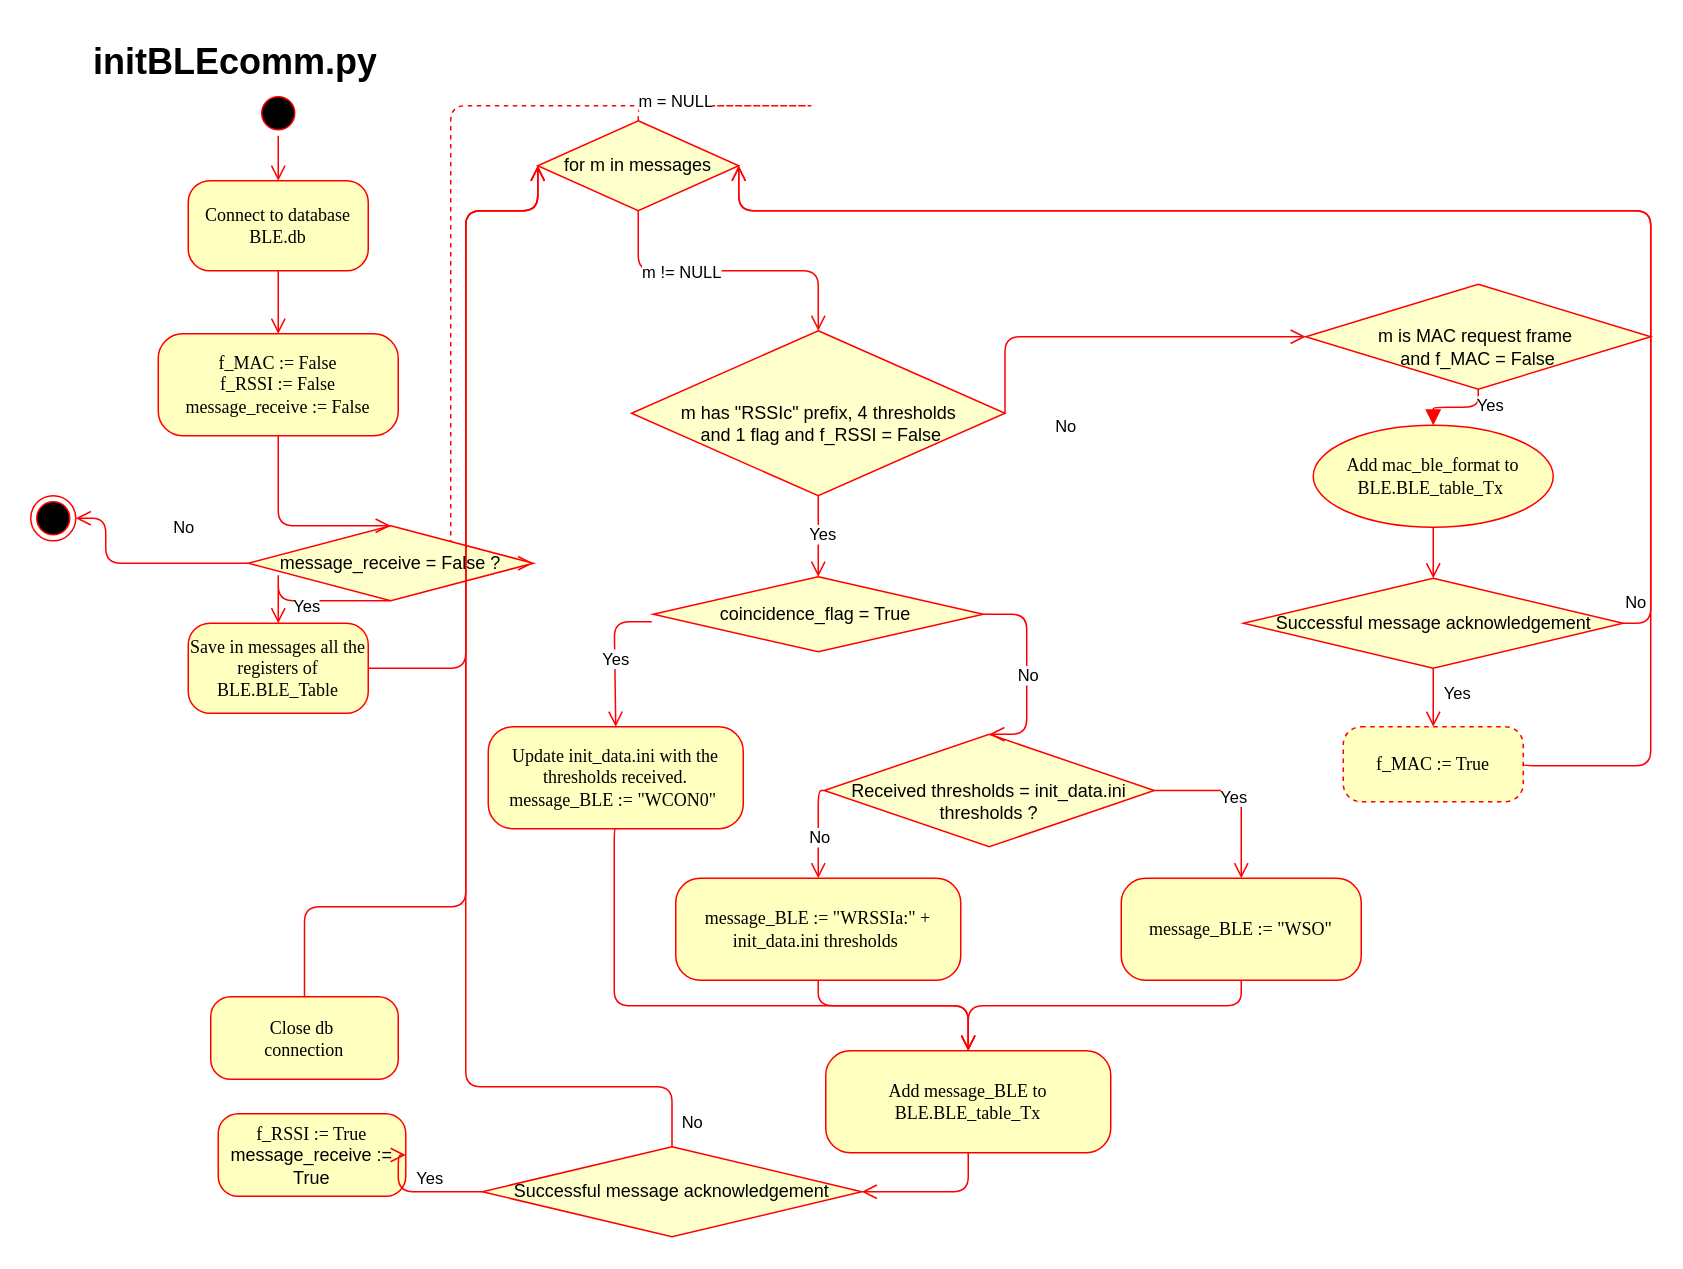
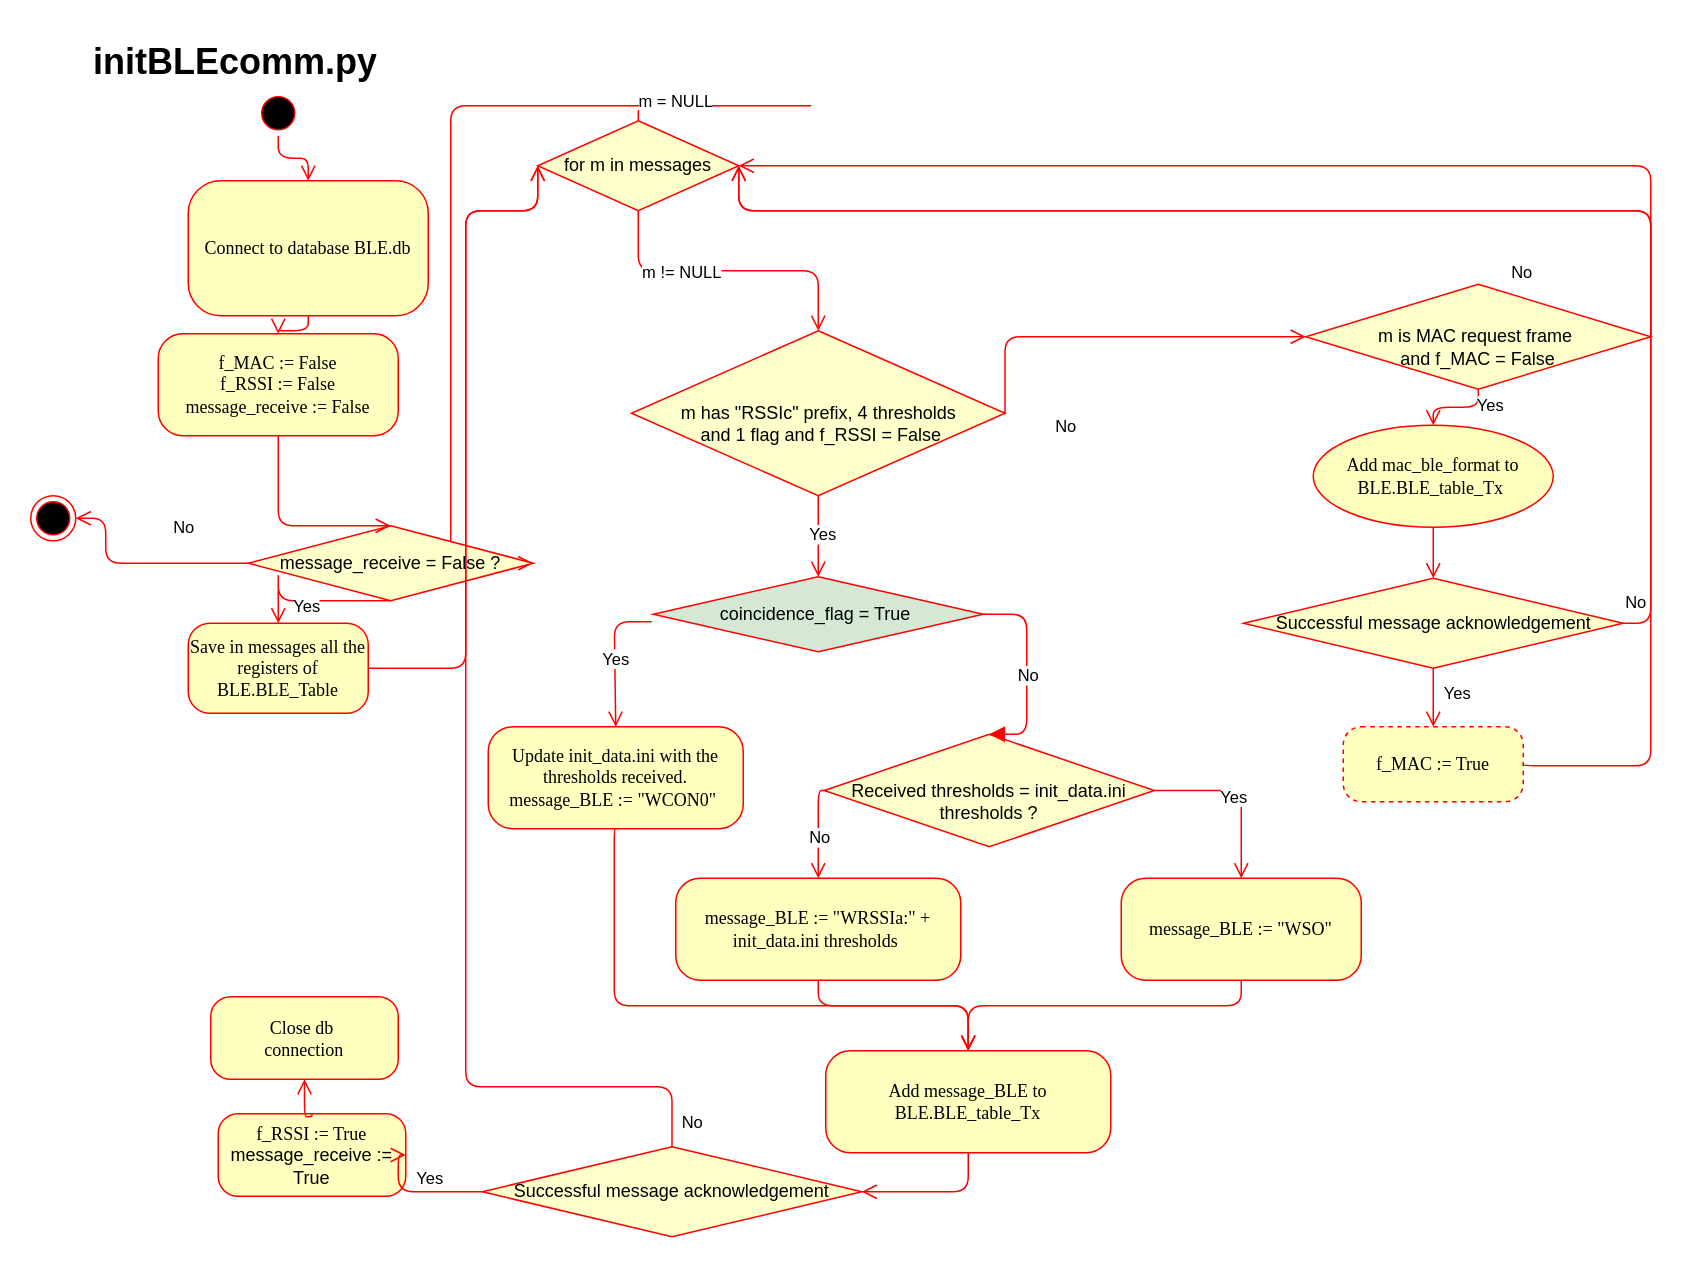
none -> (1217, 166)
(278, 226) -> (308, 248)
(451, 234) -> (451, 234)
(1436, 408) -> (1434, 412)
(818, 614) -> (818, 614)
(1000, 734) -> (1005, 734)
(343, 907) -> none
none -> (305, 1106)
